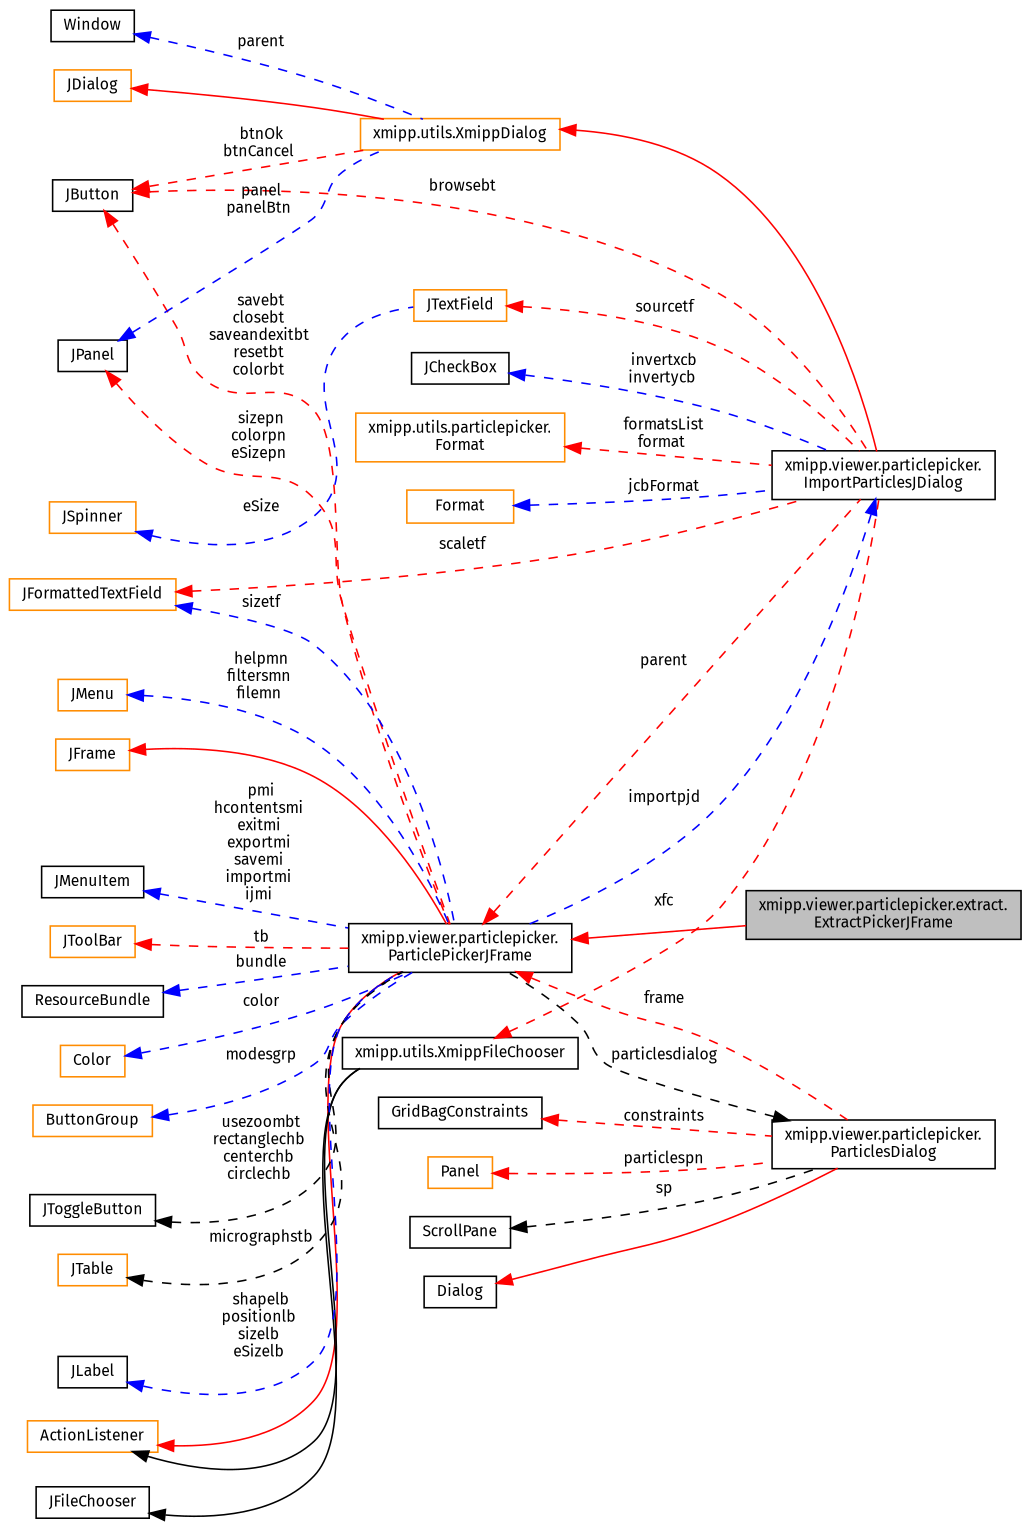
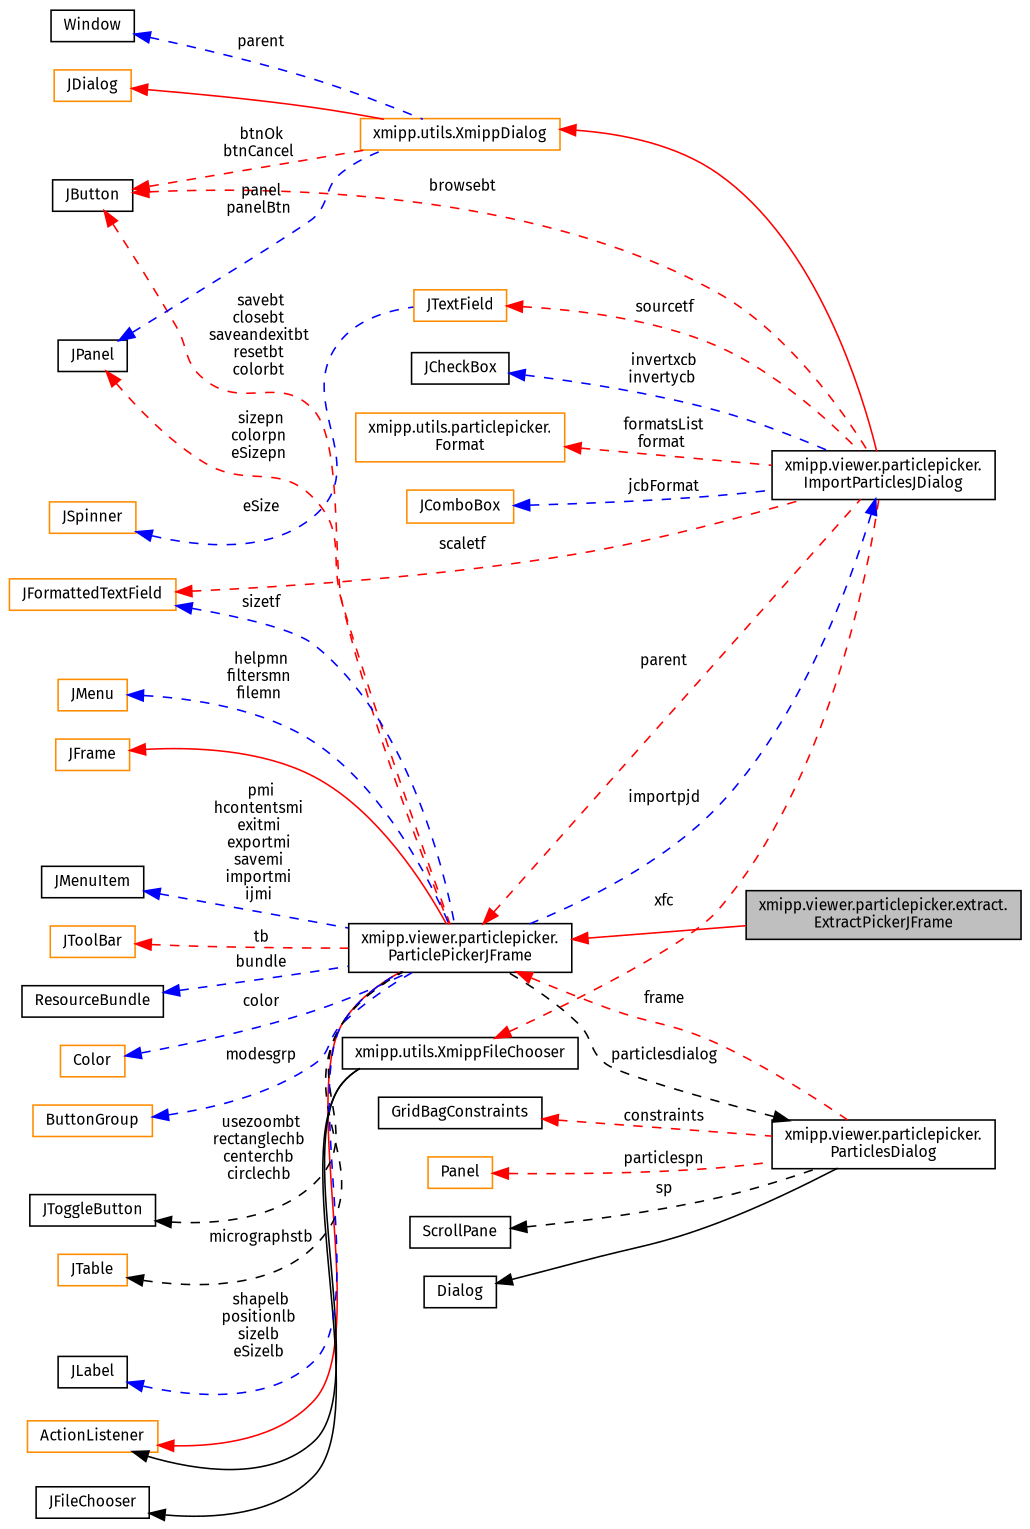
(460, 507) -> (460, 507)
(679, 1236) -> (679, 1236)
